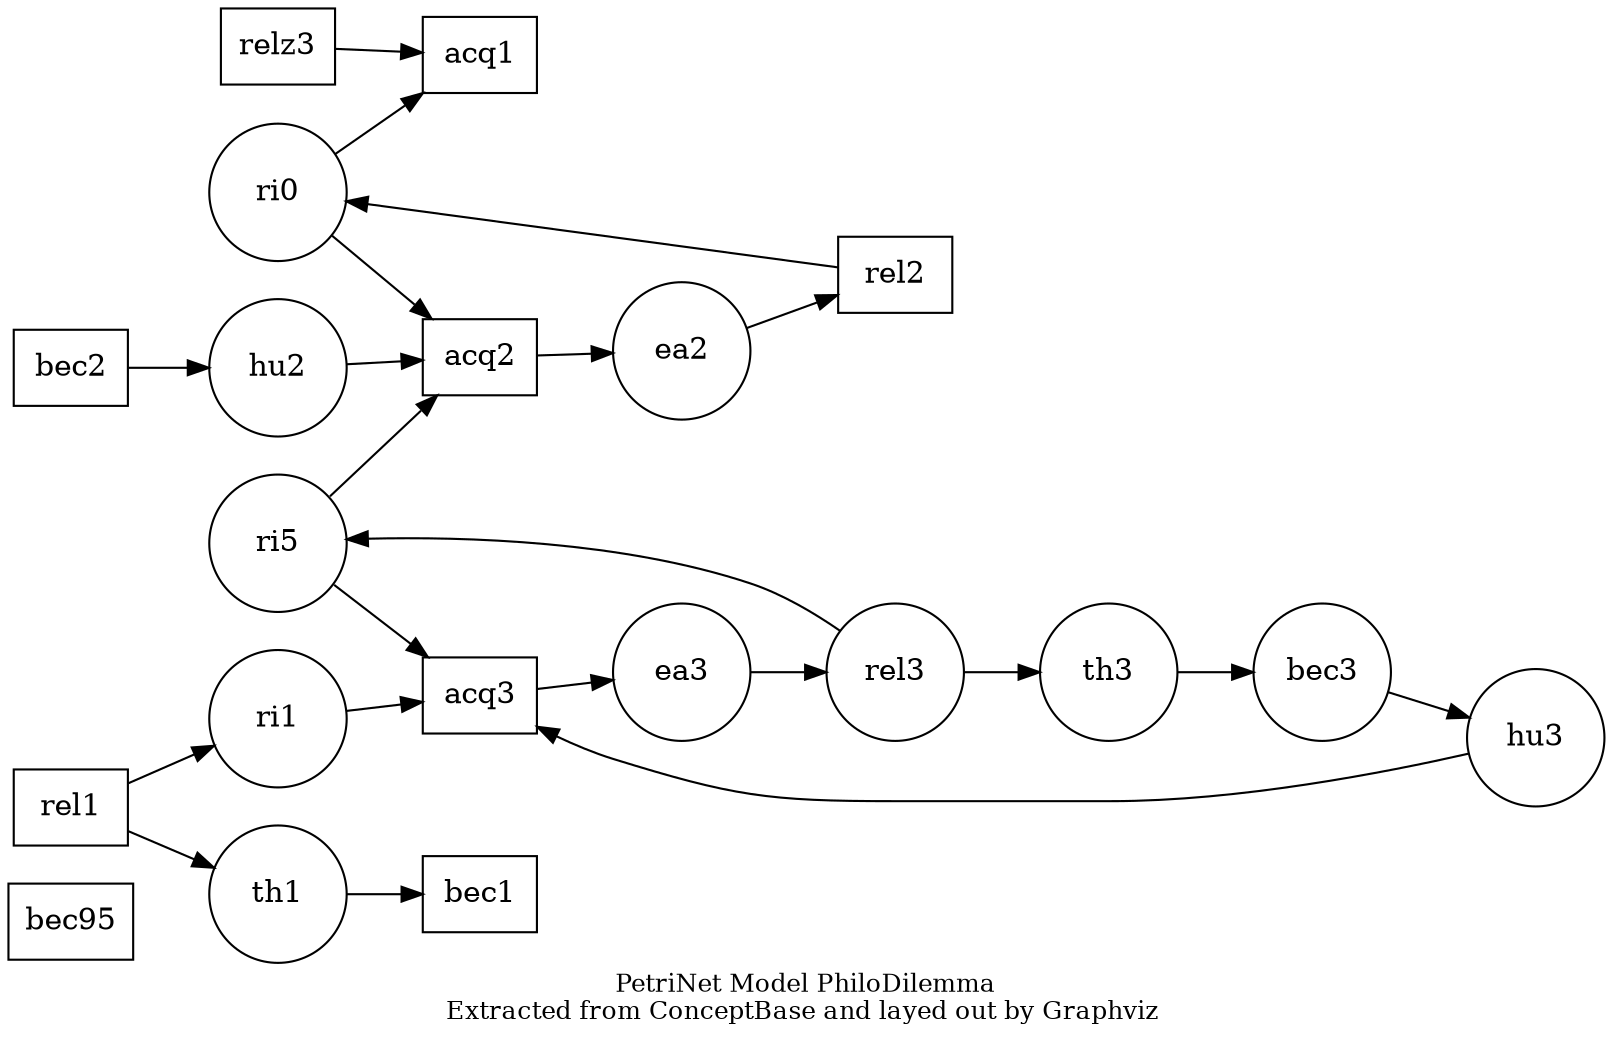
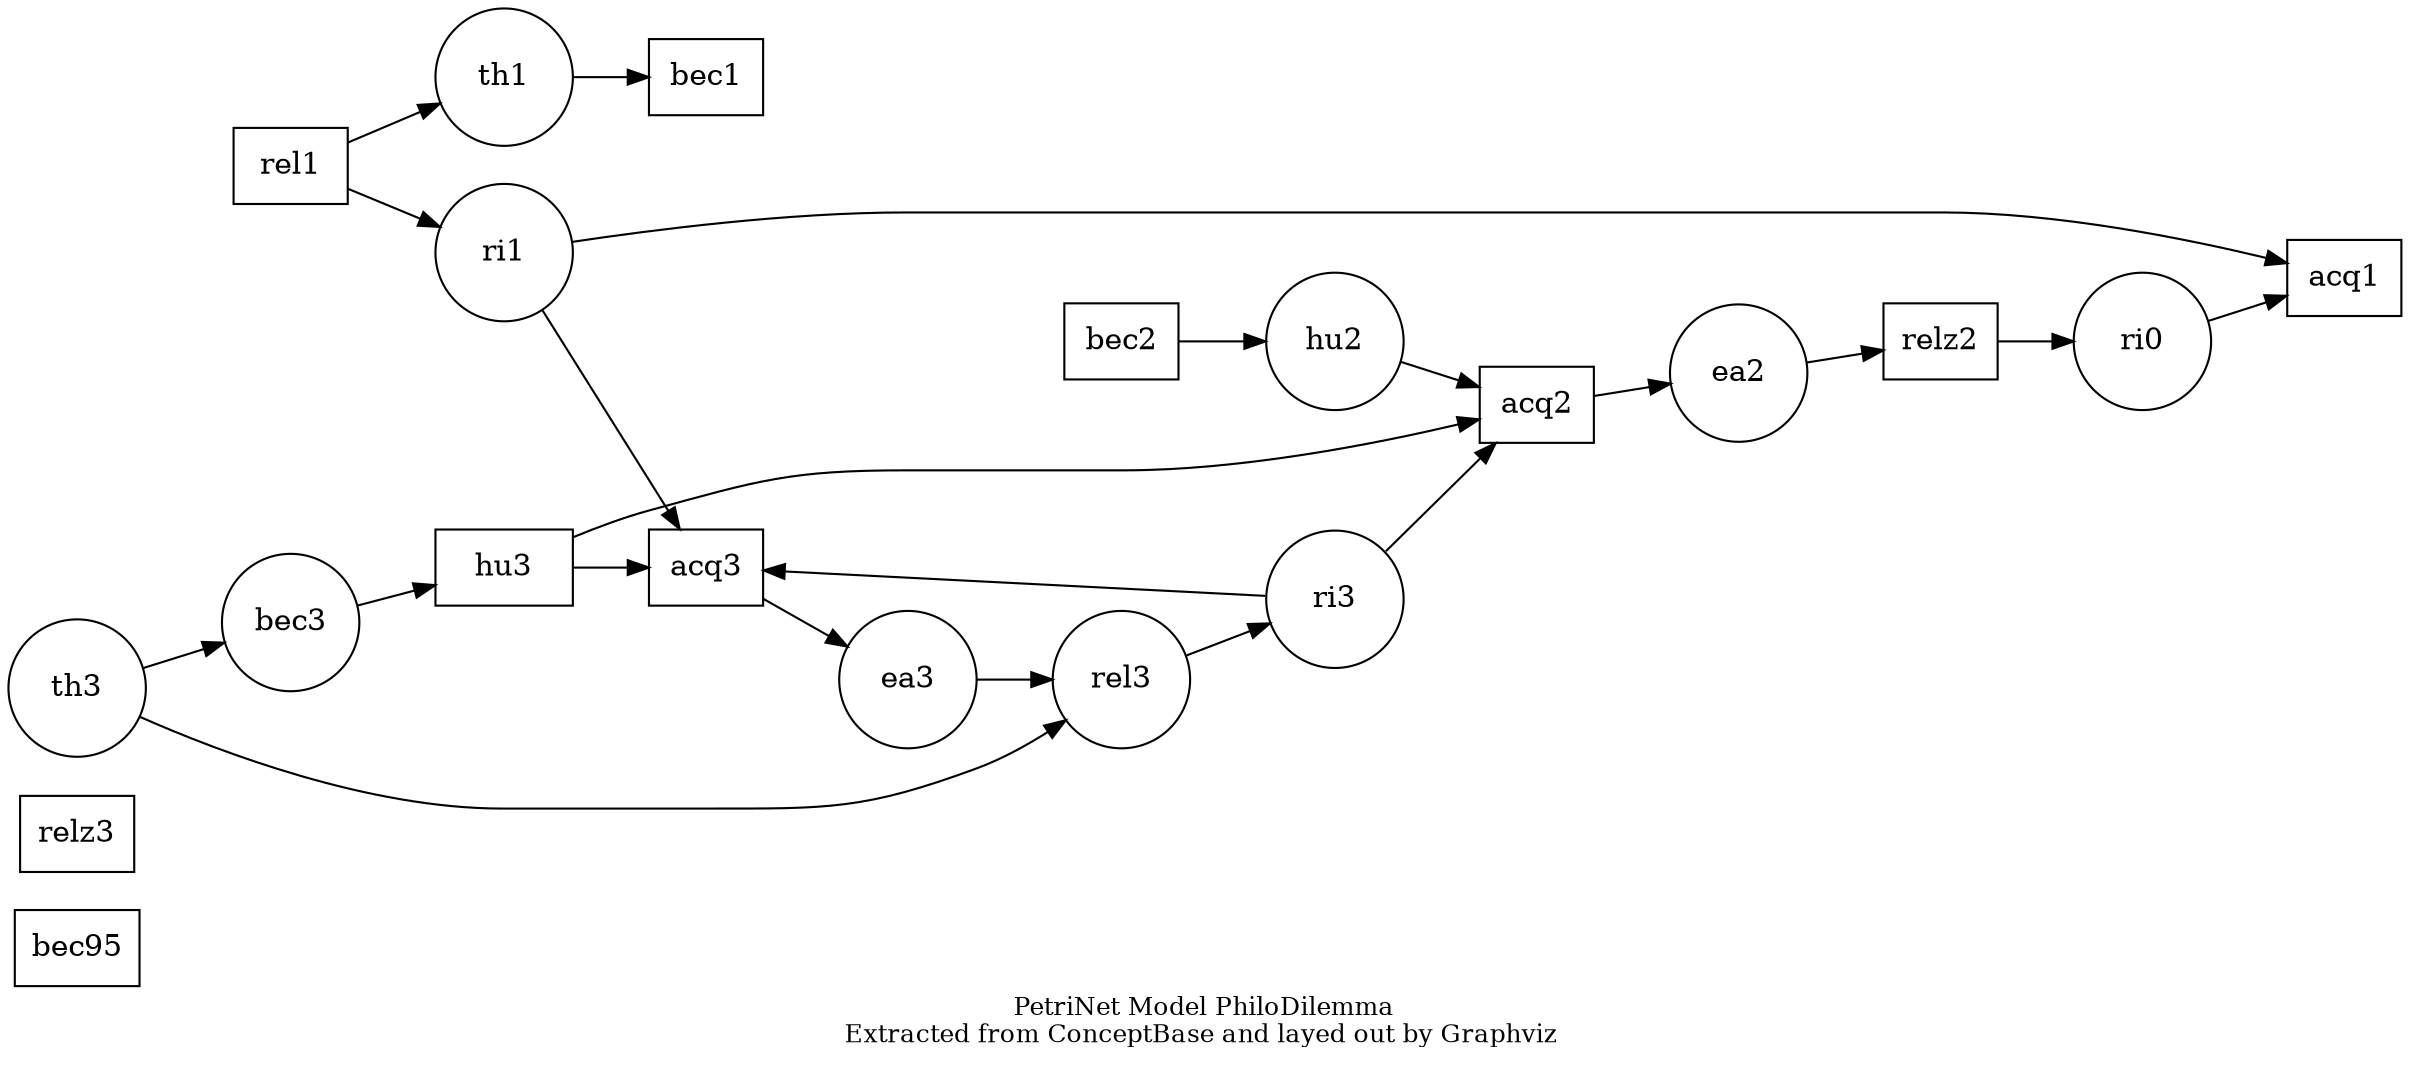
(368, 50) -> (1420, 212)
(373, 270) -> (1013, 470)
(895, 275) -> (1941, 341)
(278, 543) -> (1335, 599)
(991, 672) -> (594, 809)
(1536, 738) -> (504, 568)
